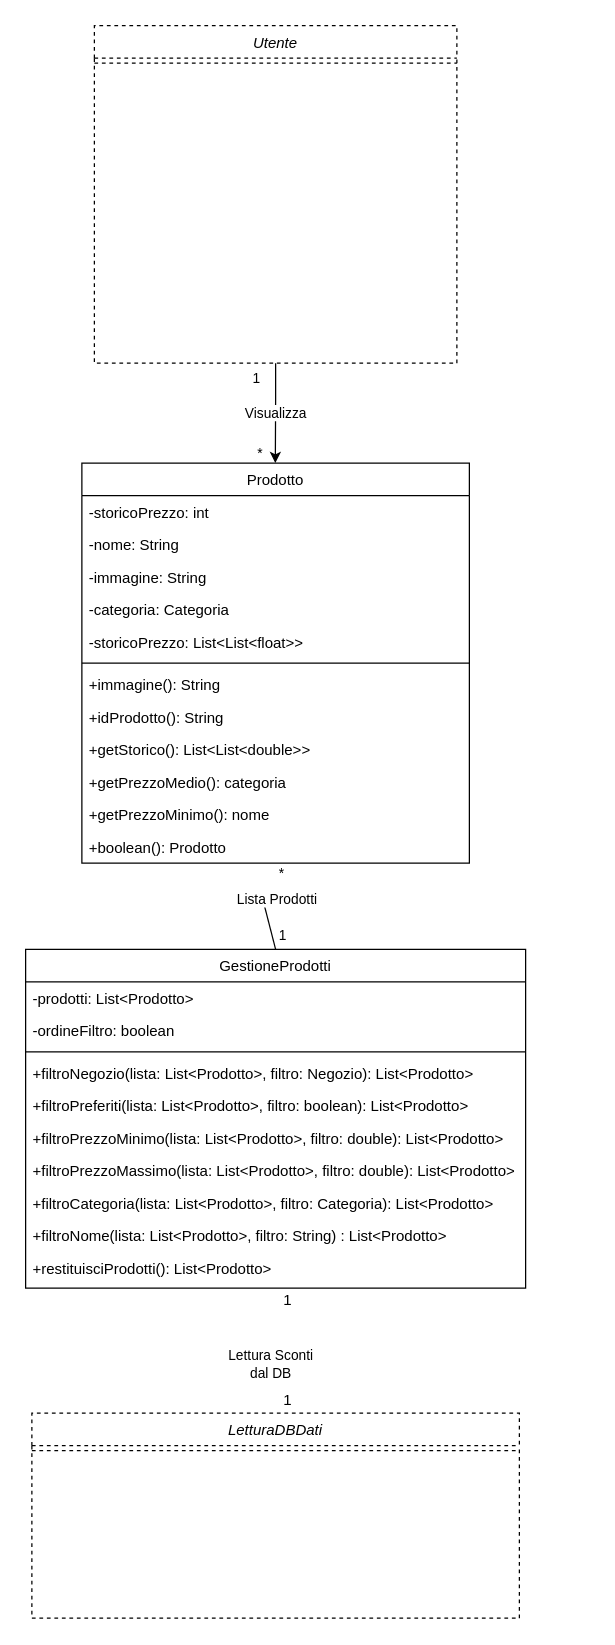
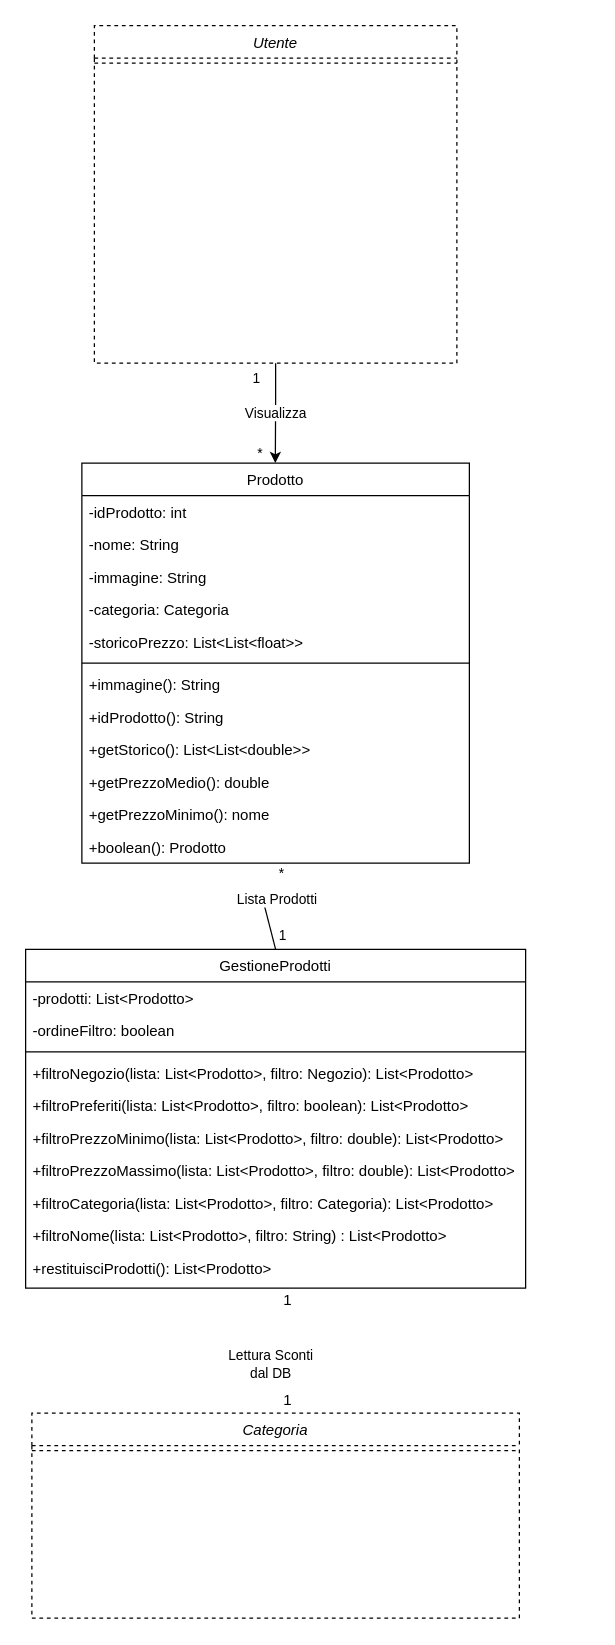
(161, 513) -> (148, 513)
(199, 783) -> (186, 783)
(275, 1430) -> (275, 1430)
